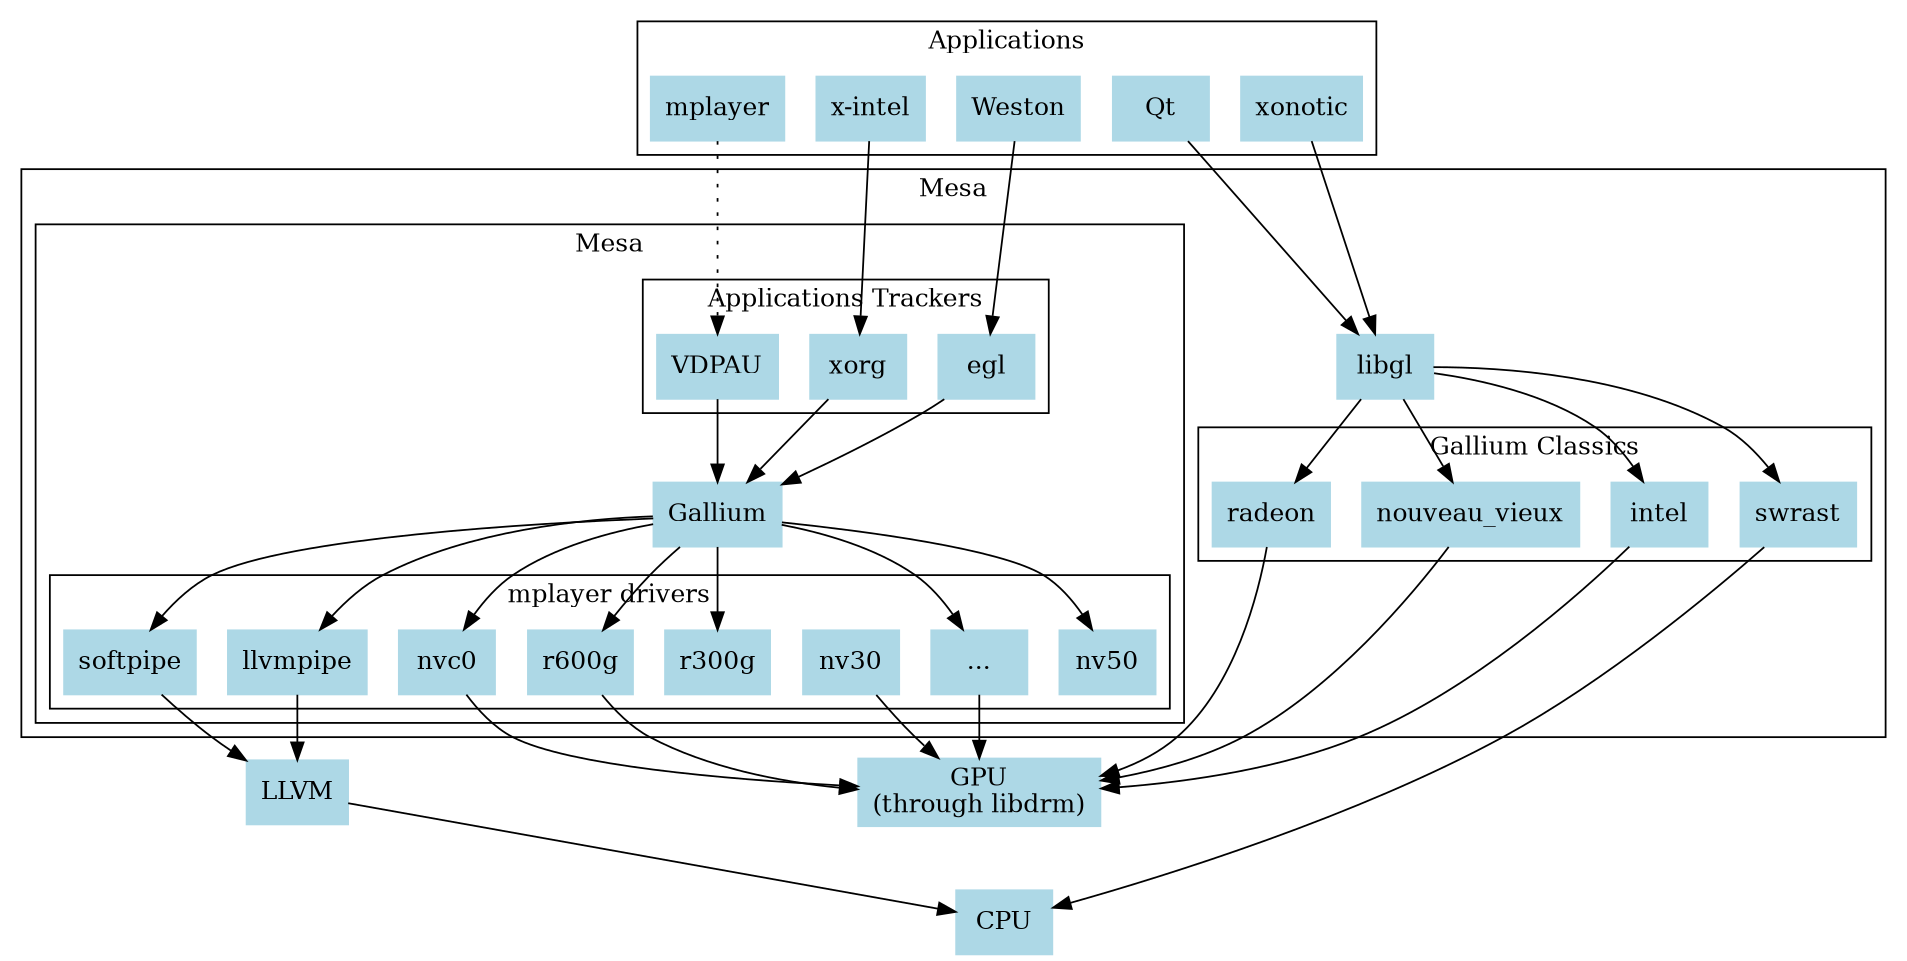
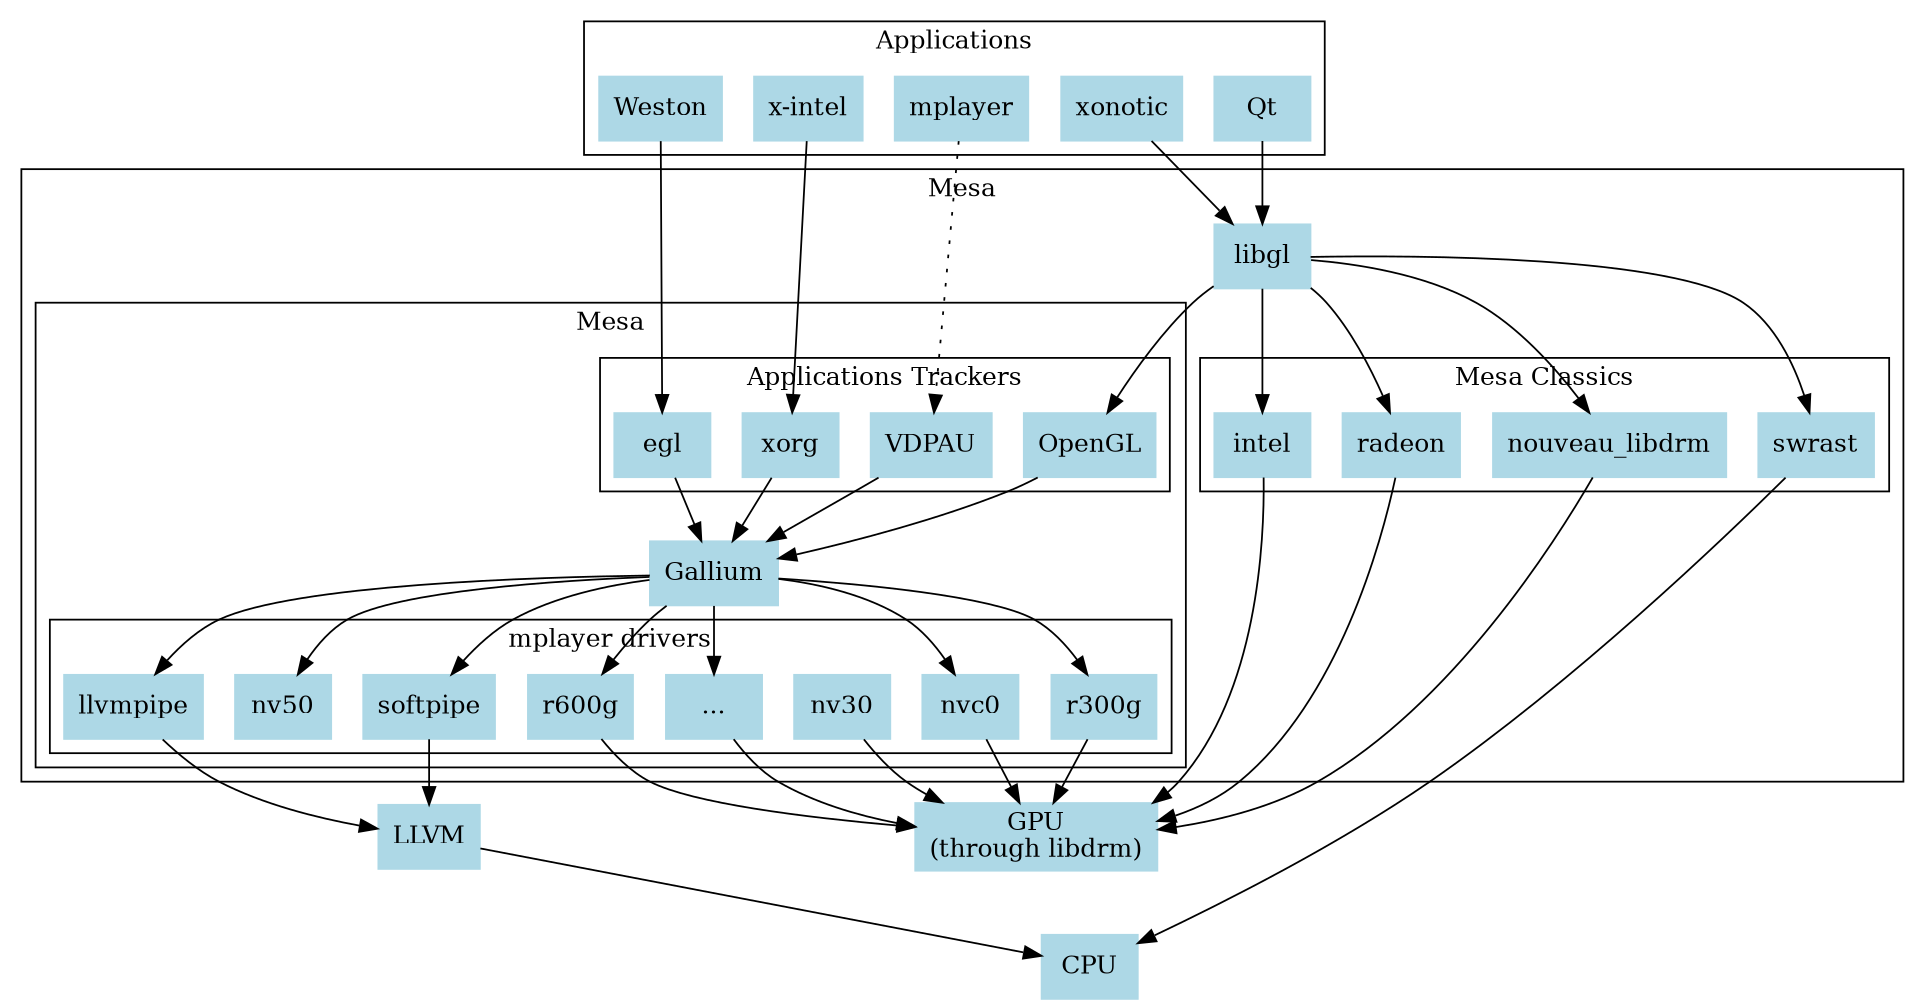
none -> (1090, 445)
(1535, 448) -> (1545, 378)
(1471, 515) -> (1610, 445)
none -> (1075, 763)
